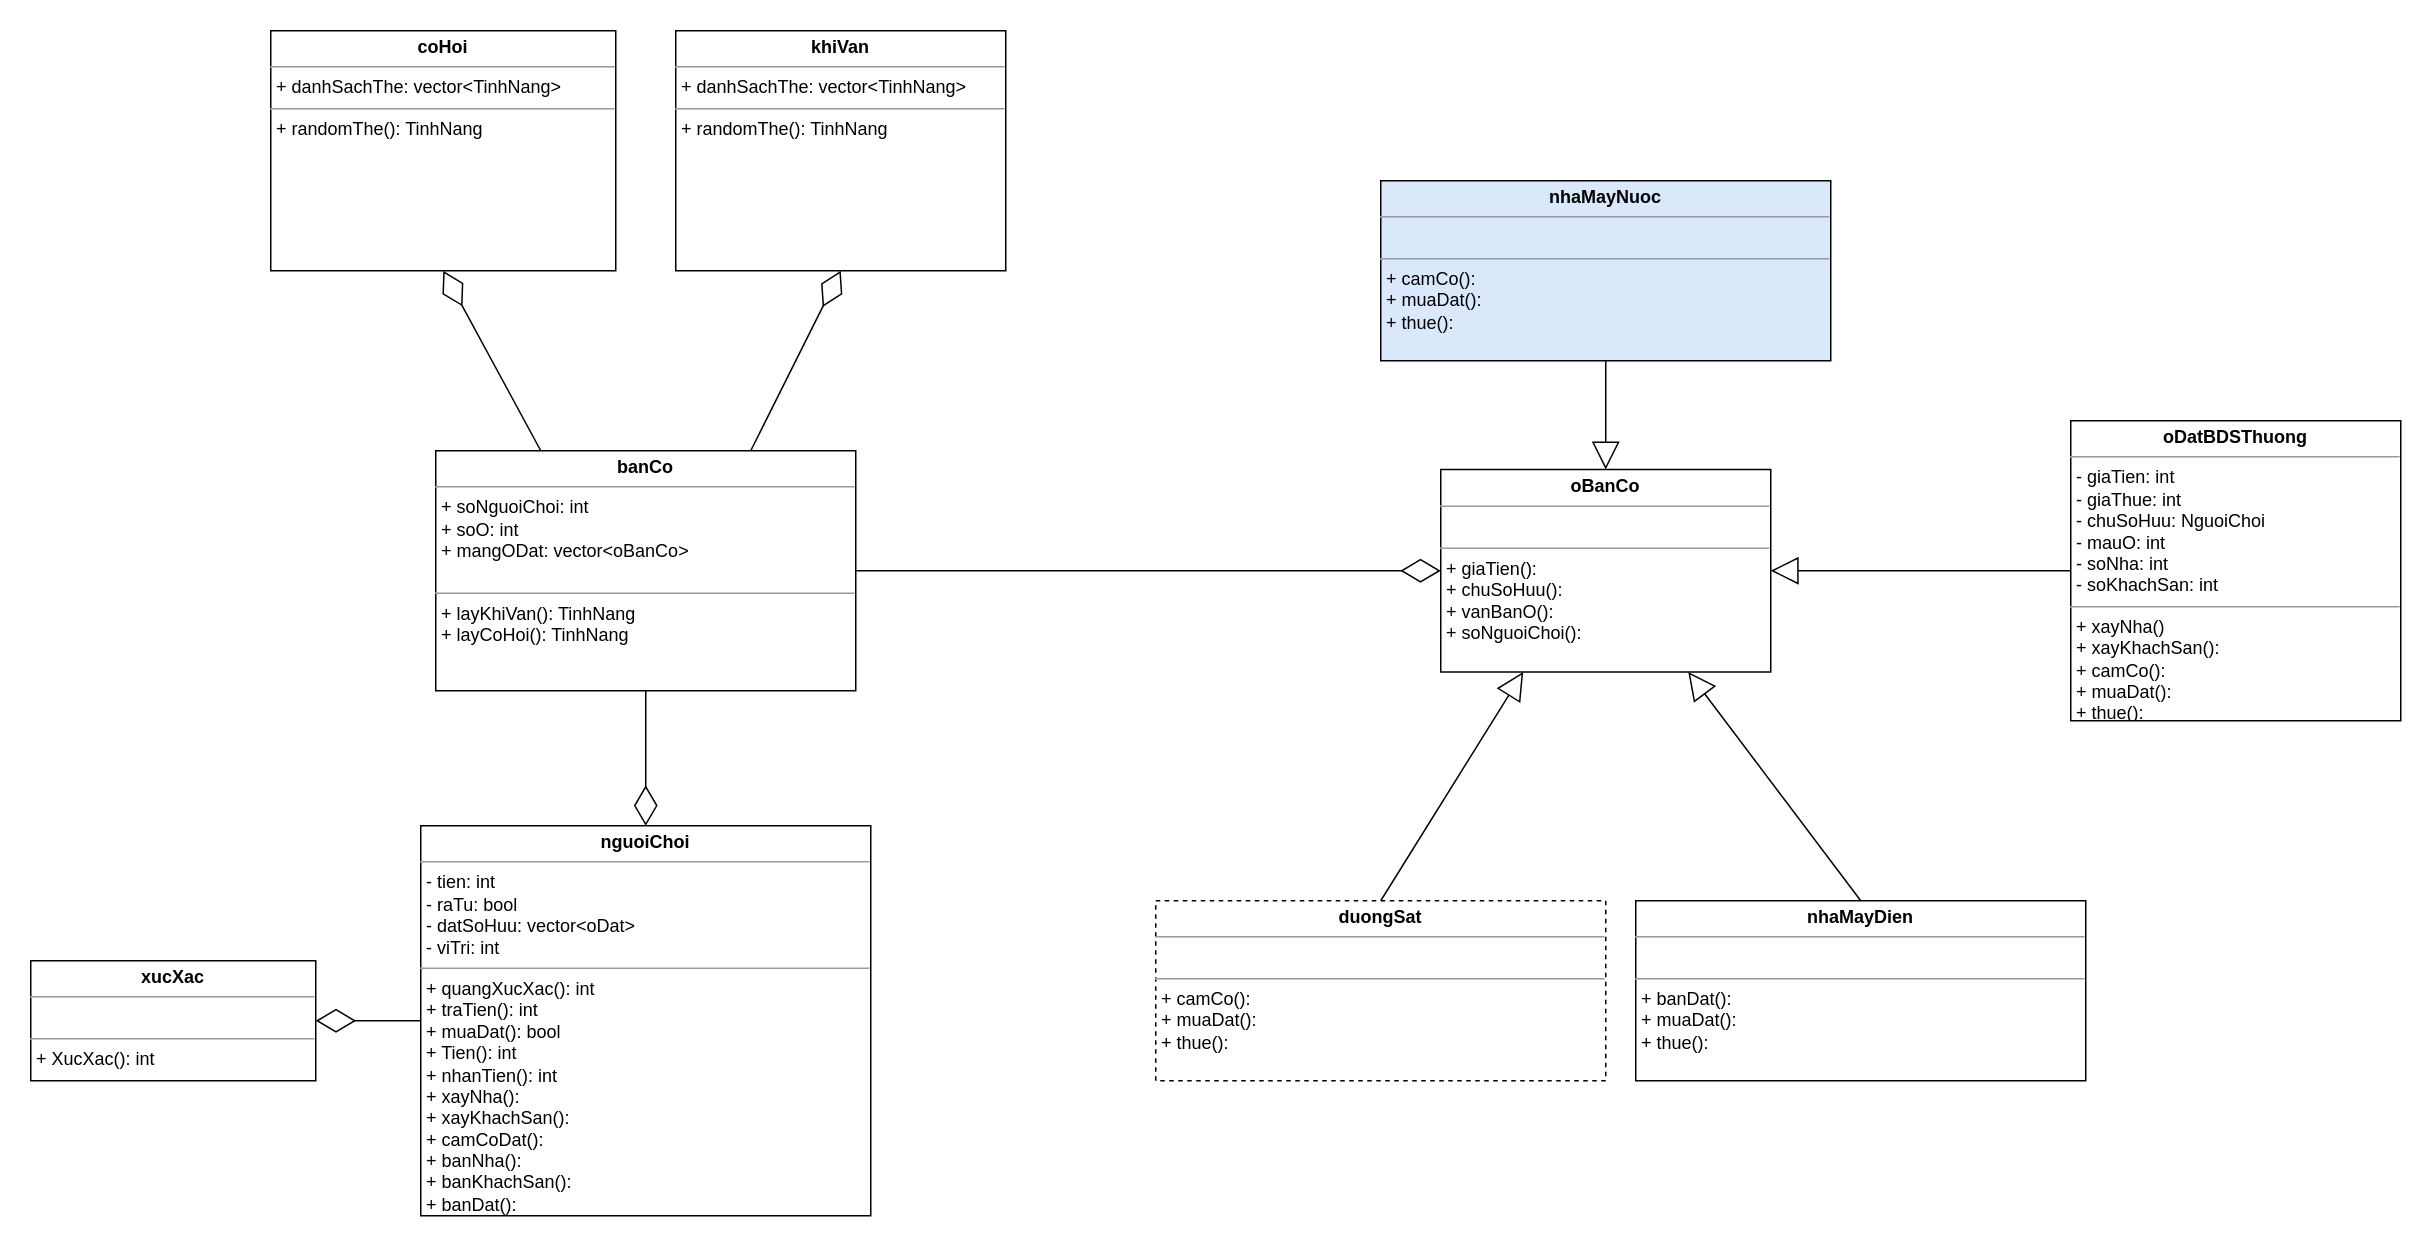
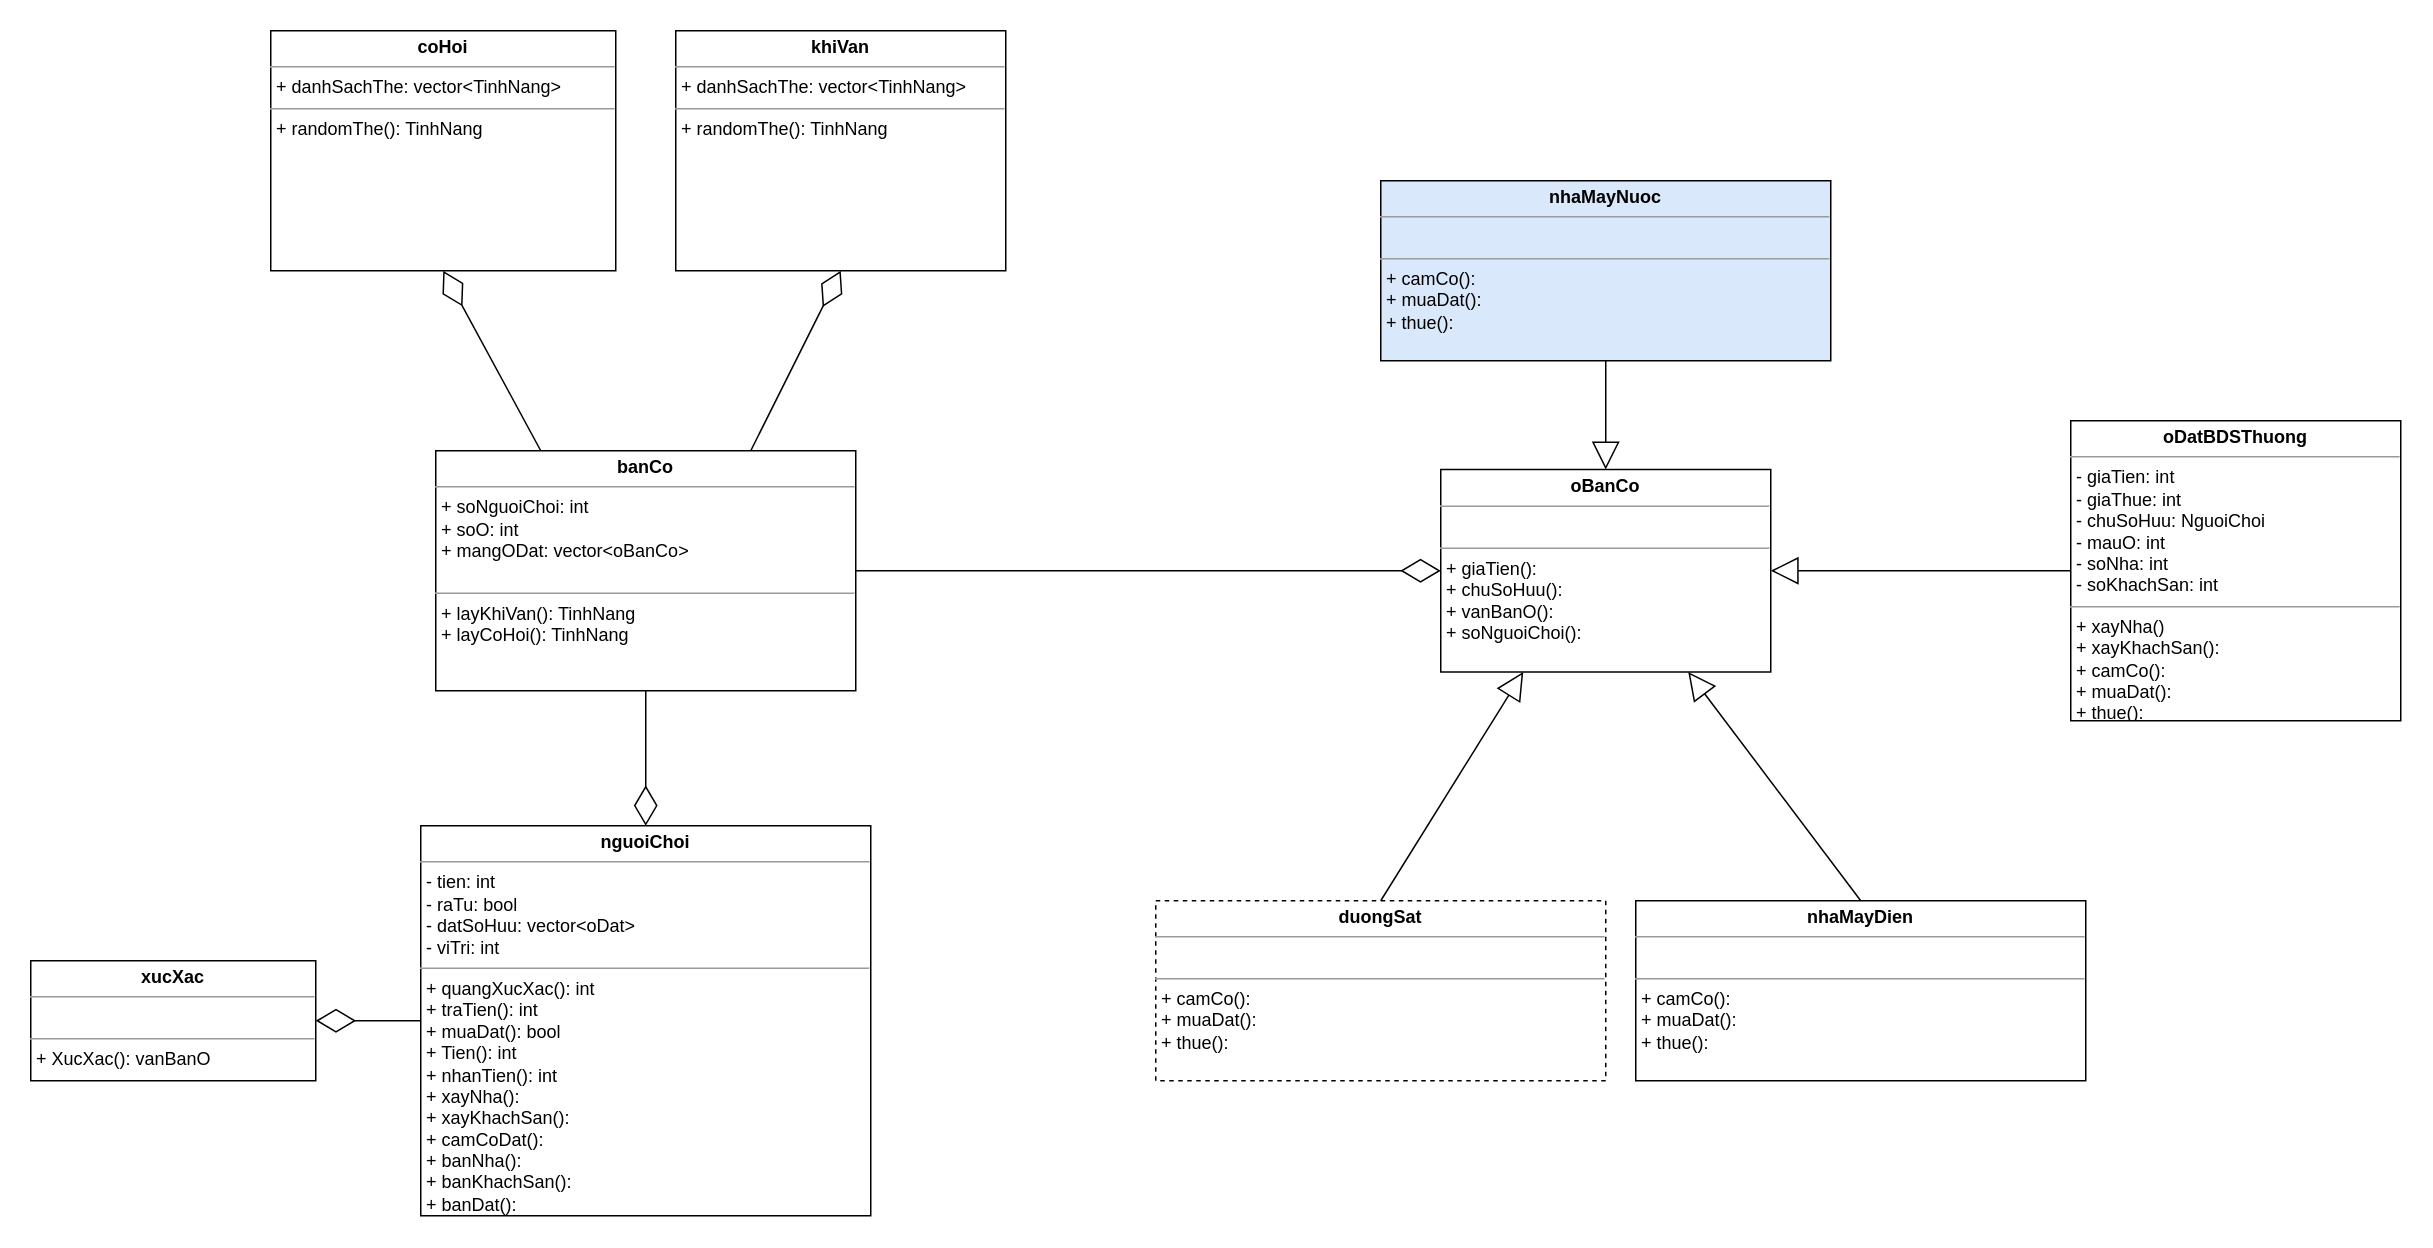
(1687, 944) -> (1687, 944)
(97, 982) -> (119, 982)
